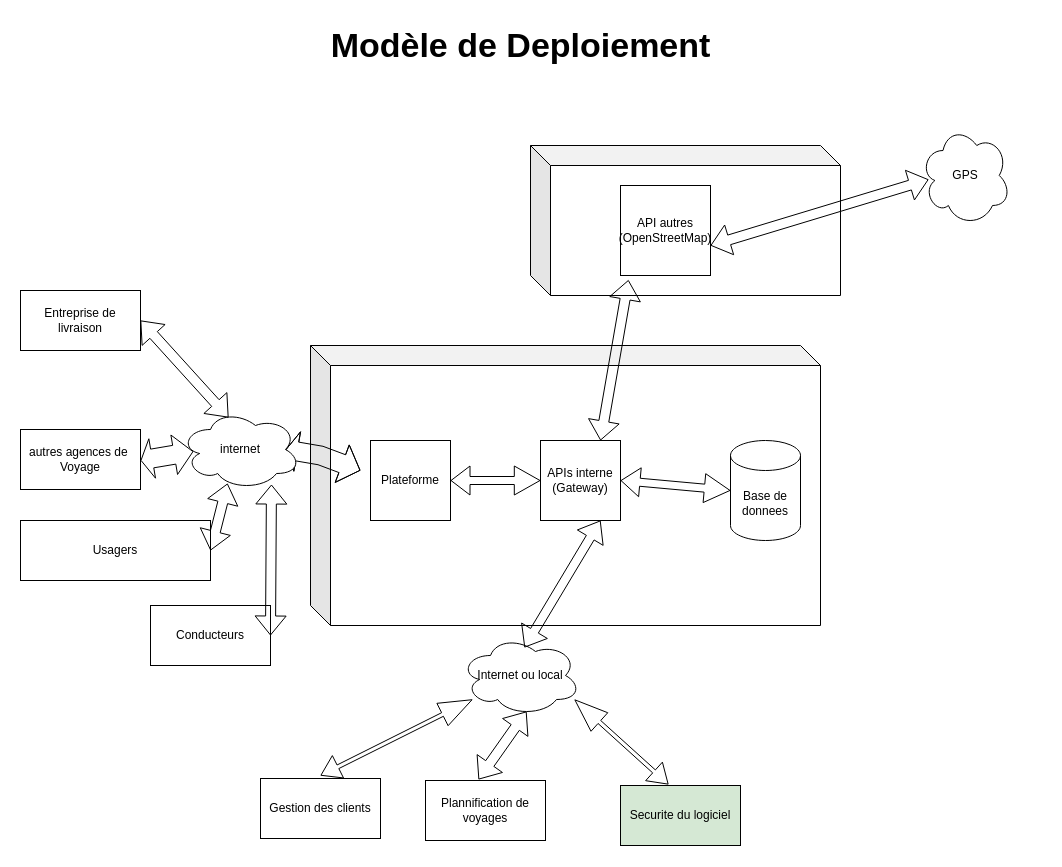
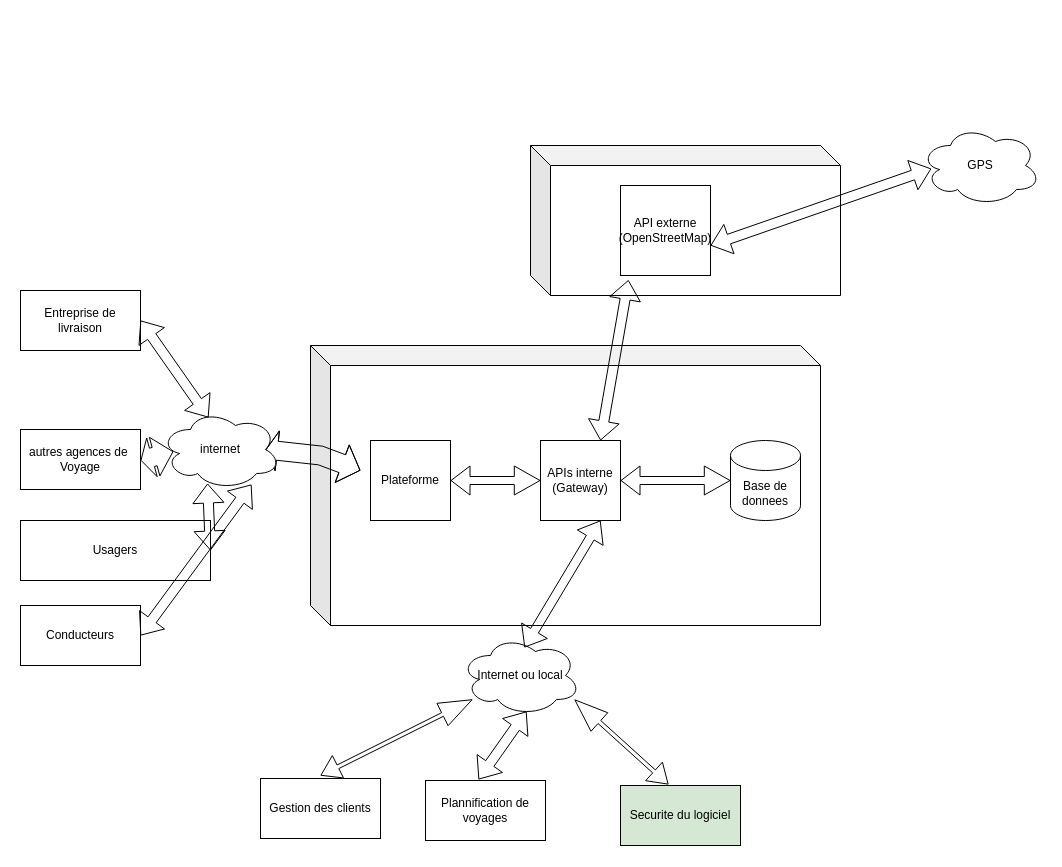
(521, 46) -> none
(966, 176) -> (981, 166)
(666, 231) -> (666, 231)
(241, 450) -> (221, 450)
(766, 491) -> (766, 481)
(211, 636) -> (81, 636)
